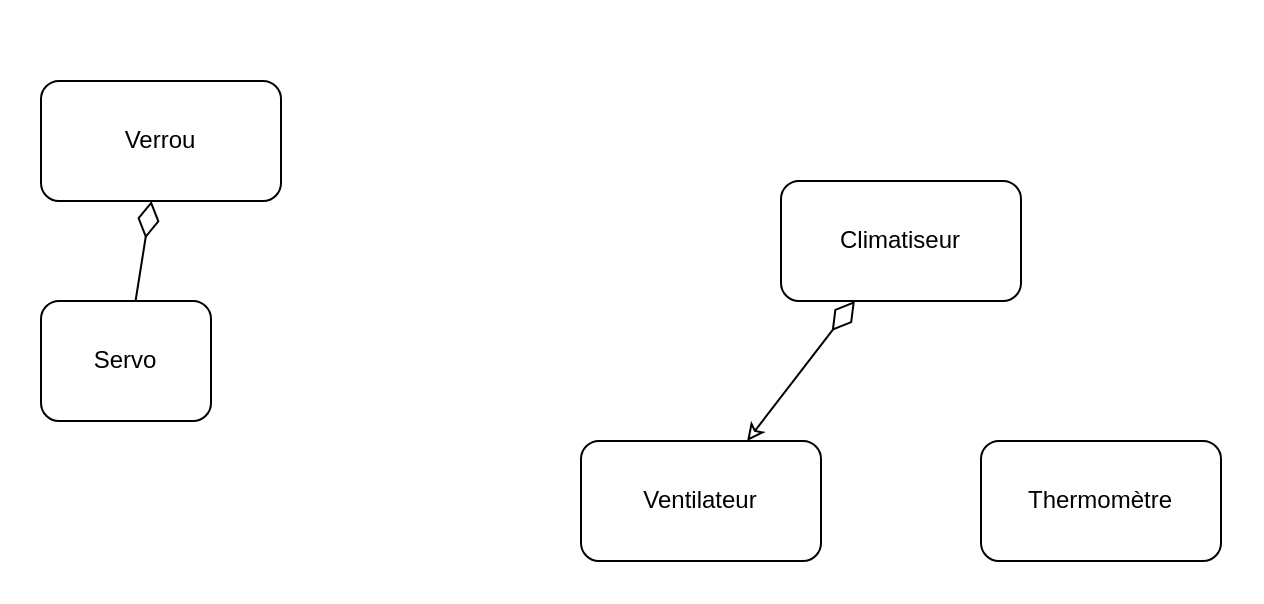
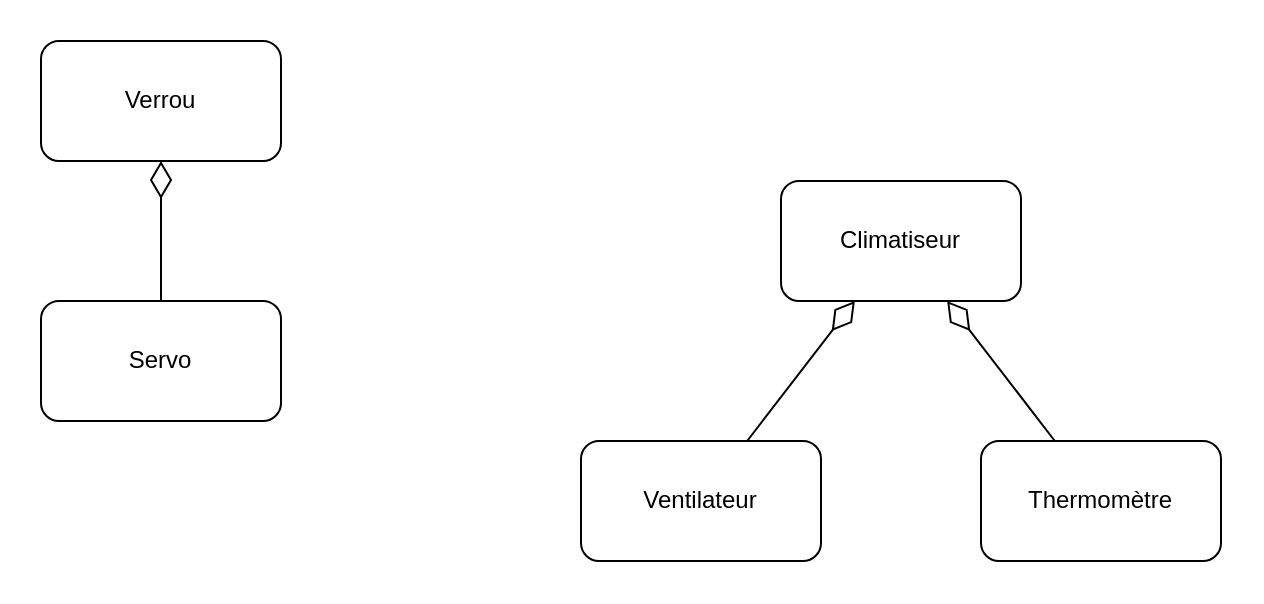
(161, 141) -> (161, 101)
(126, 361) -> (161, 361)
none -> (1012, 385)
(756, 429) -> (753, 434)
